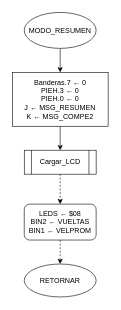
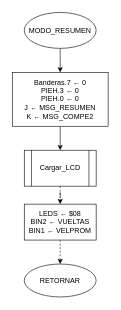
(60, 162) -> (60, 168)
(60, 222) -> (60, 222)
